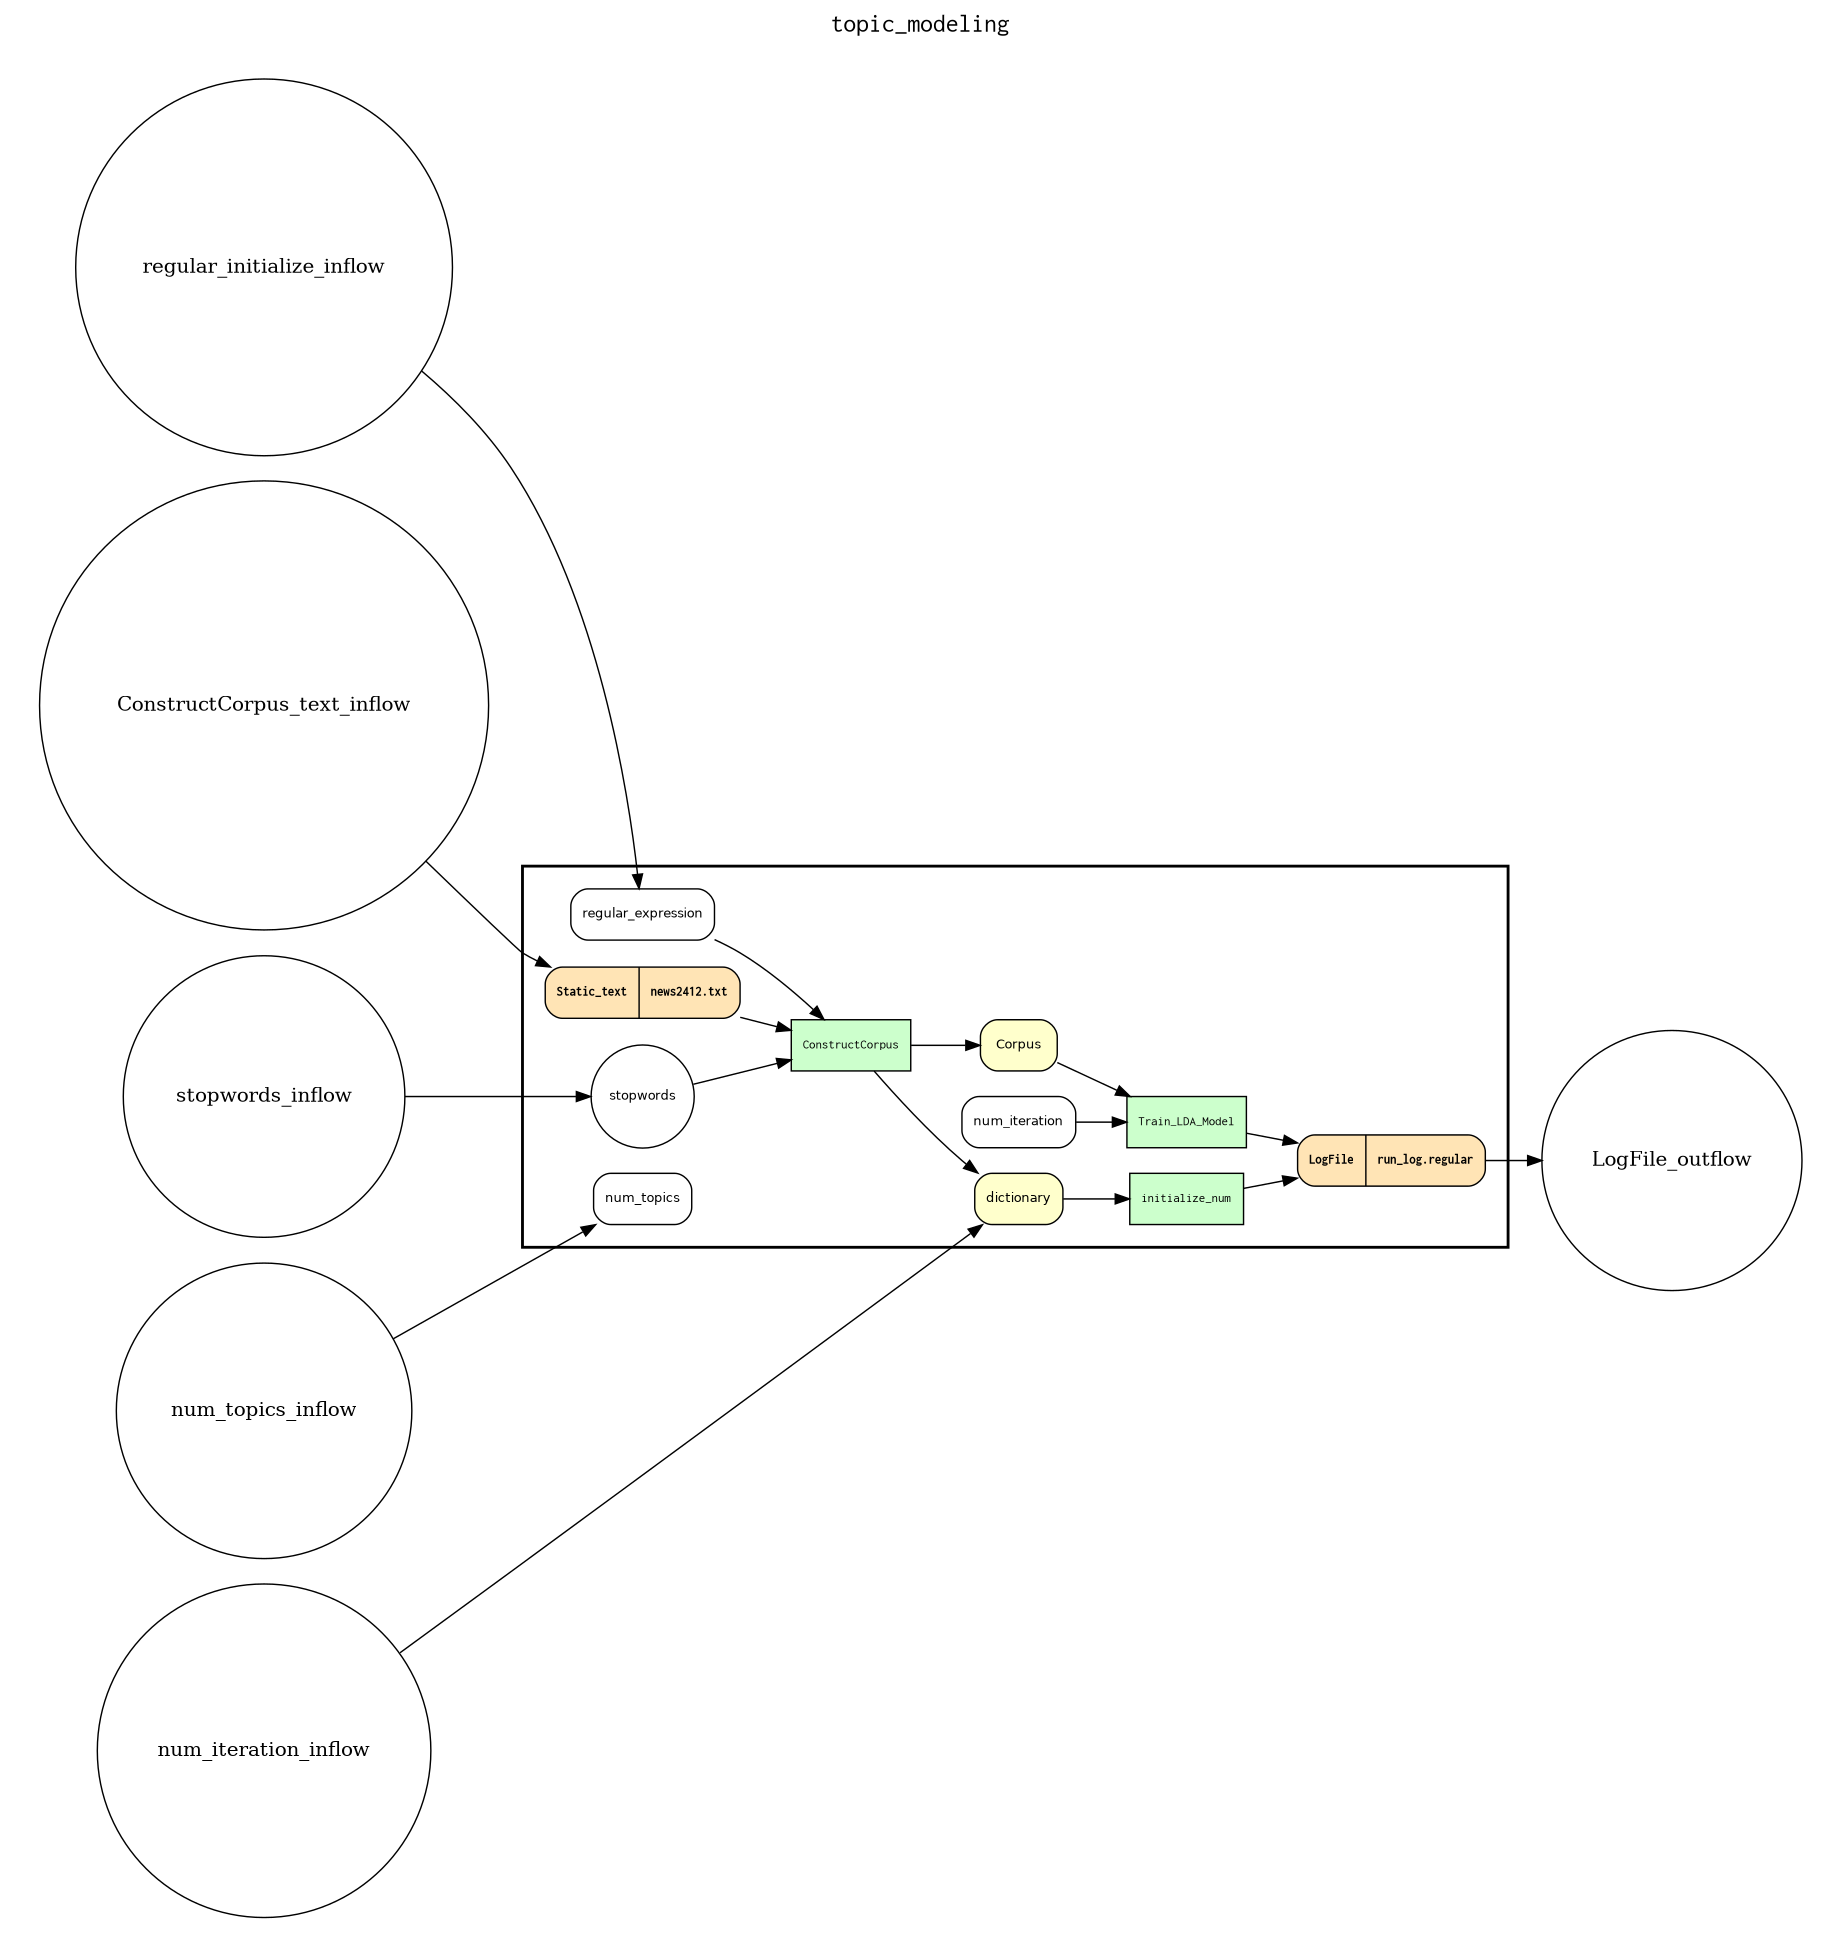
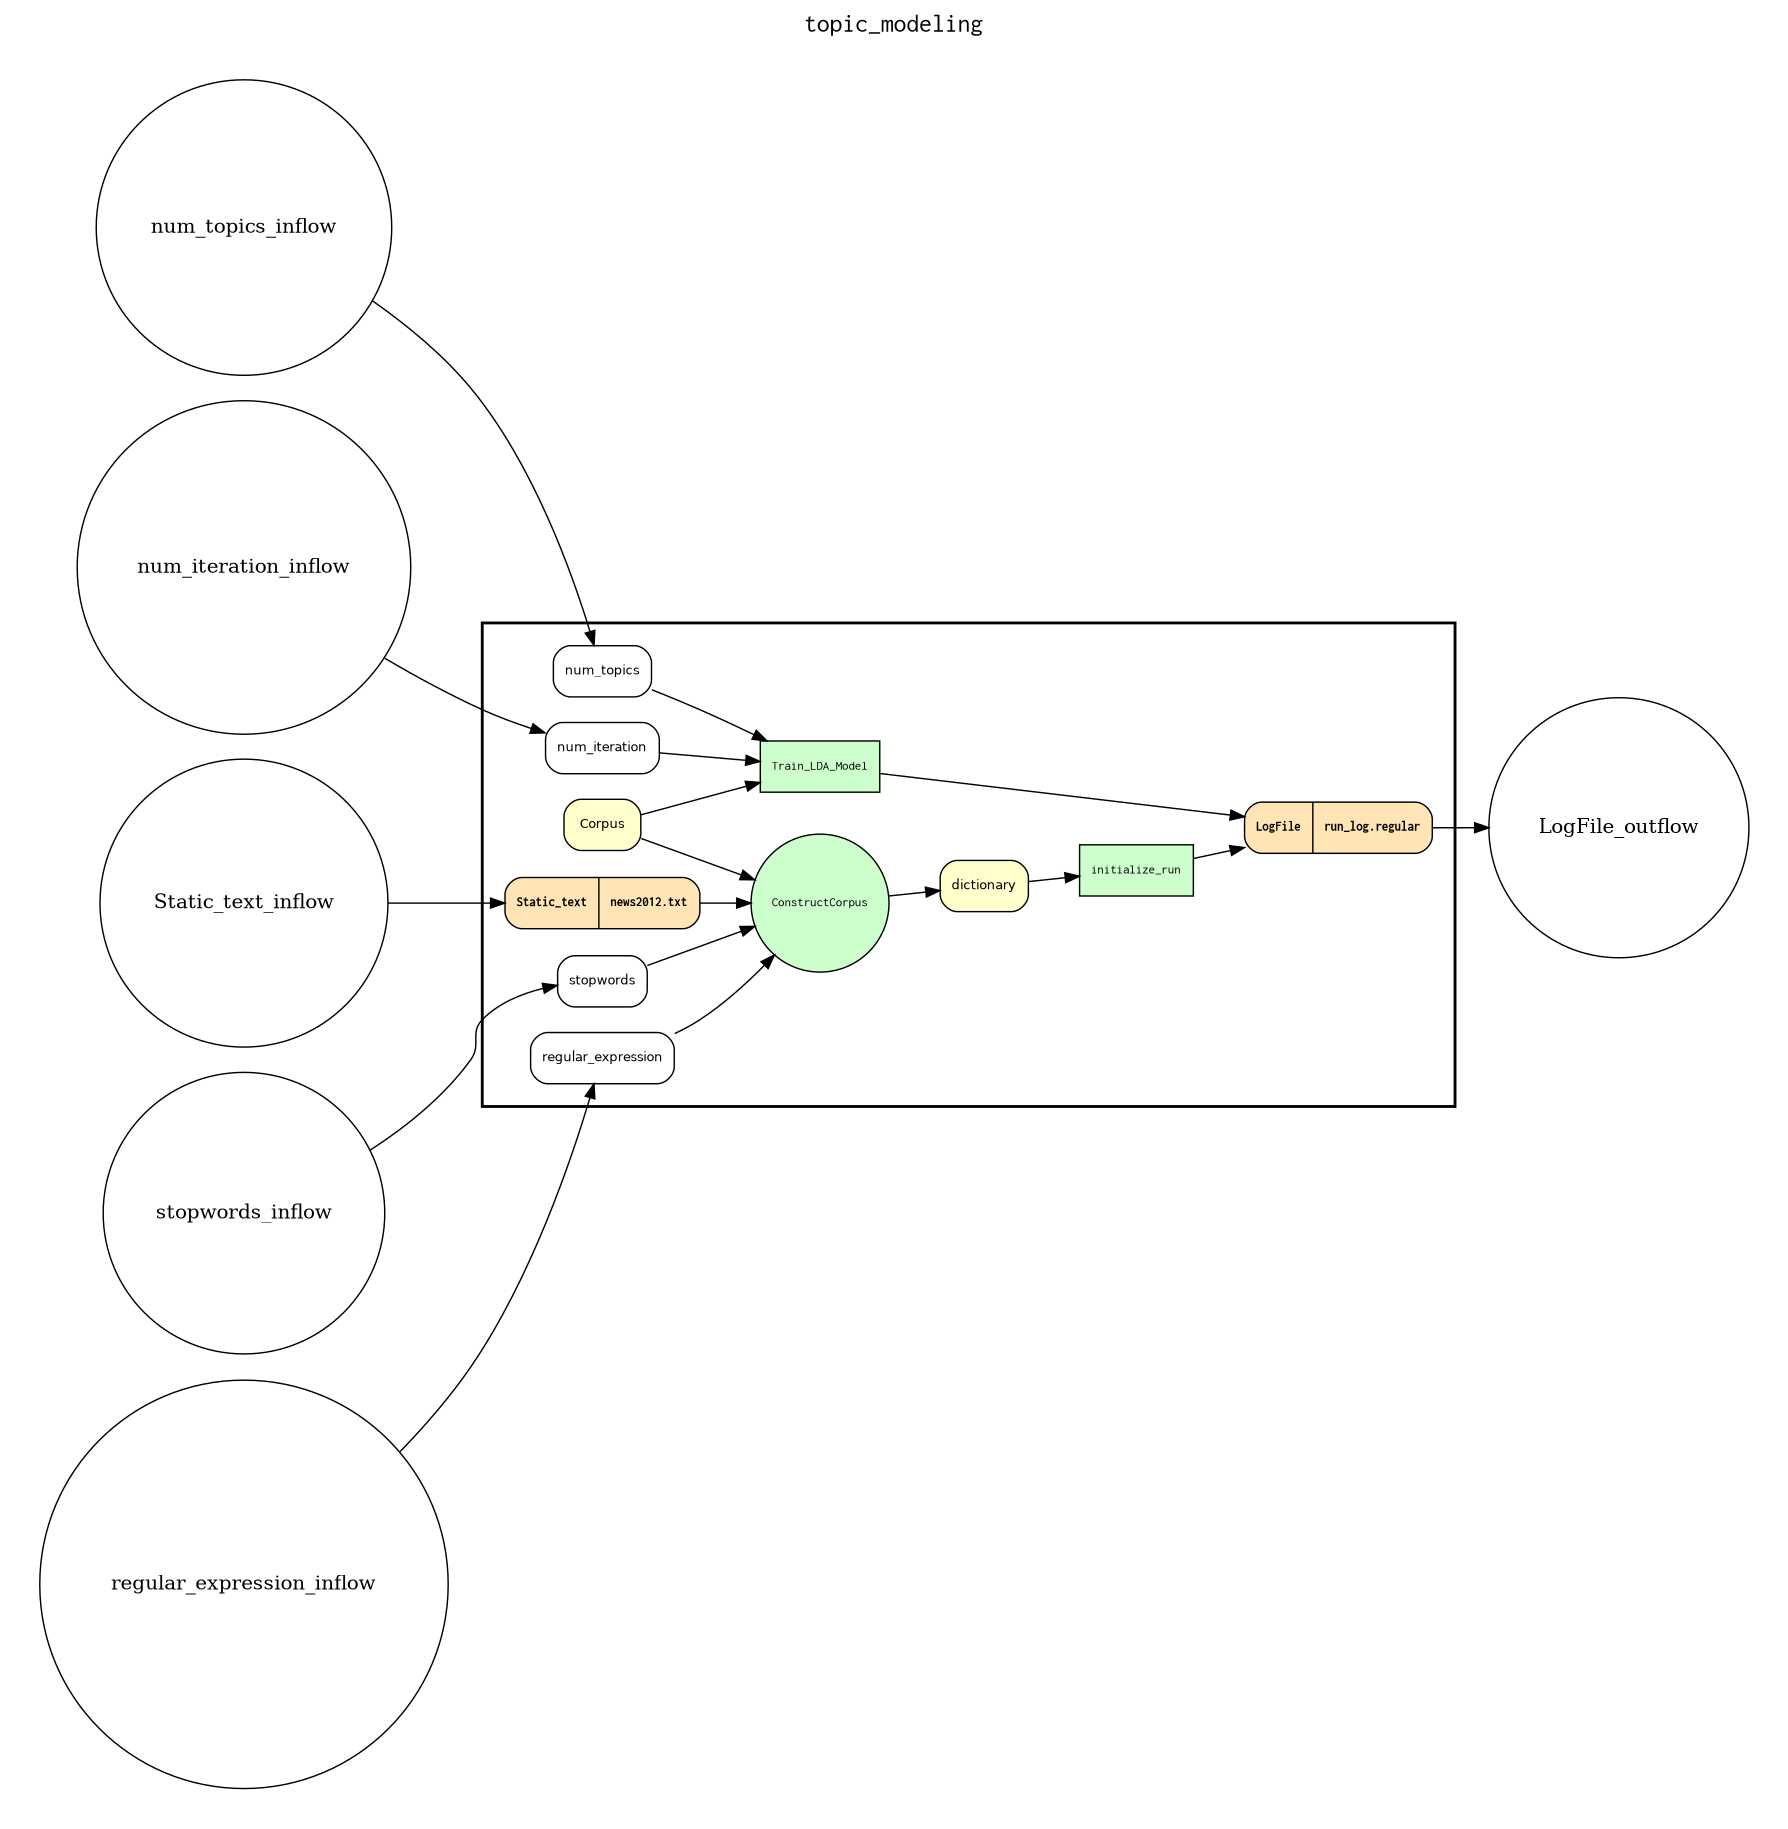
(264, 267) -> (244, 1584)
(264, 705) -> (244, 903)
none -> (703, 711)
(690, 992) -> (649, 902)
(851, 1045) -> (820, 903)
(938, 1045) -> (691, 857)
(643, 1097) -> (602, 981)
(1187, 1199) -> (1136, 870)
(686, 1443) -> (449, 693)
